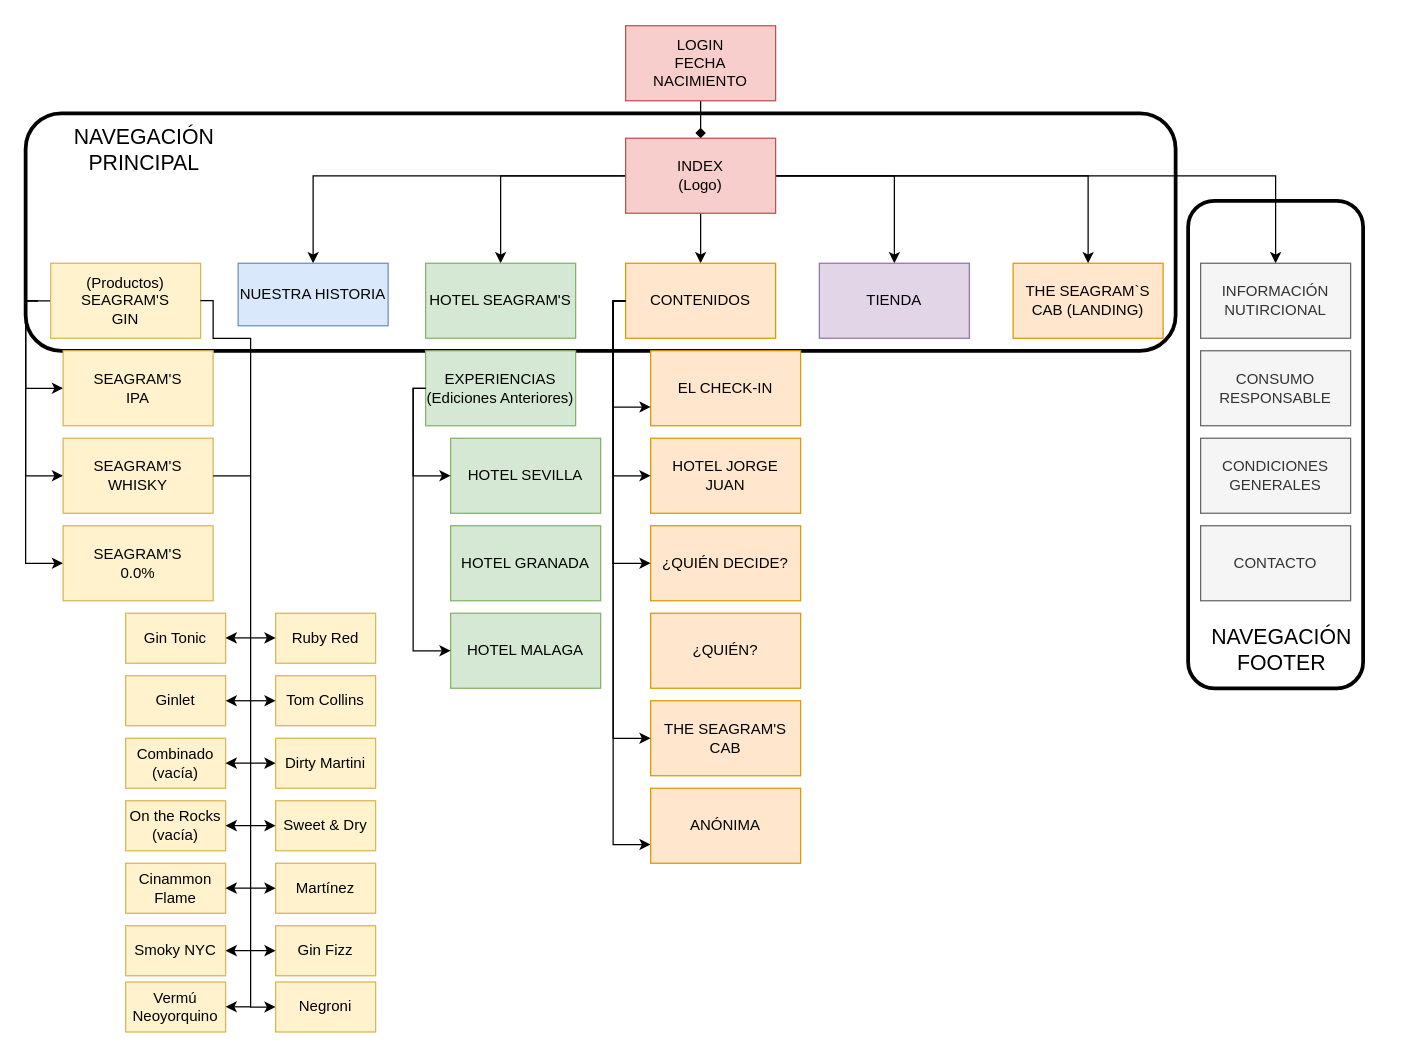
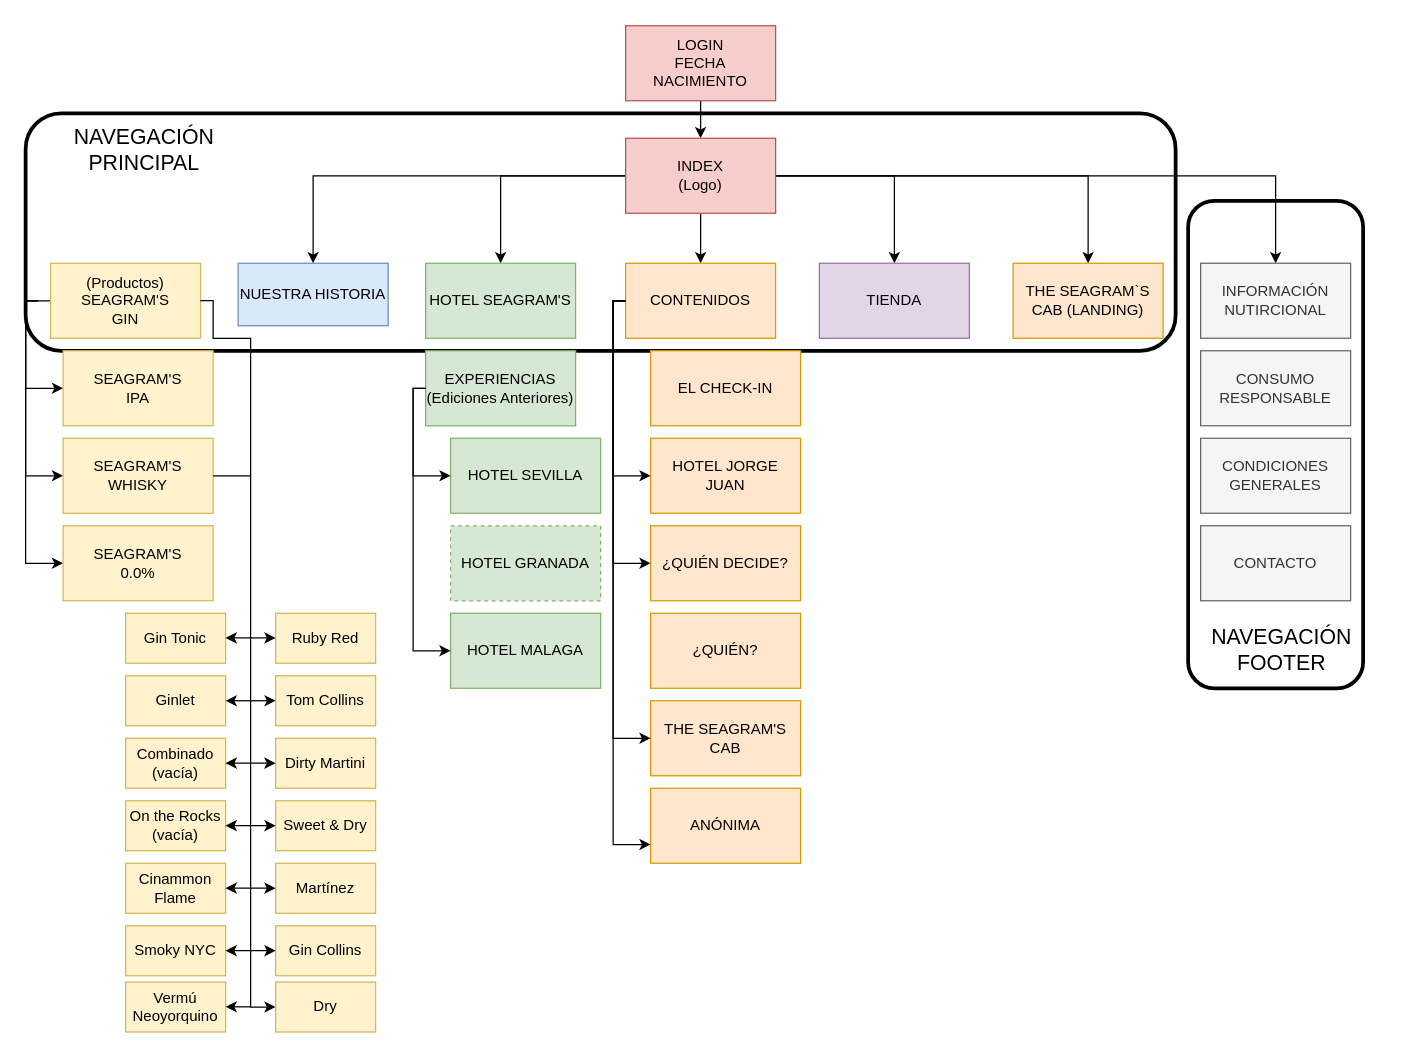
(701, 127) -> (701, 128)
(629, 407) -> none
(526, 563) -> (526, 563)
(326, 951) -> (326, 951)
(326, 1007) -> (326, 1007)
